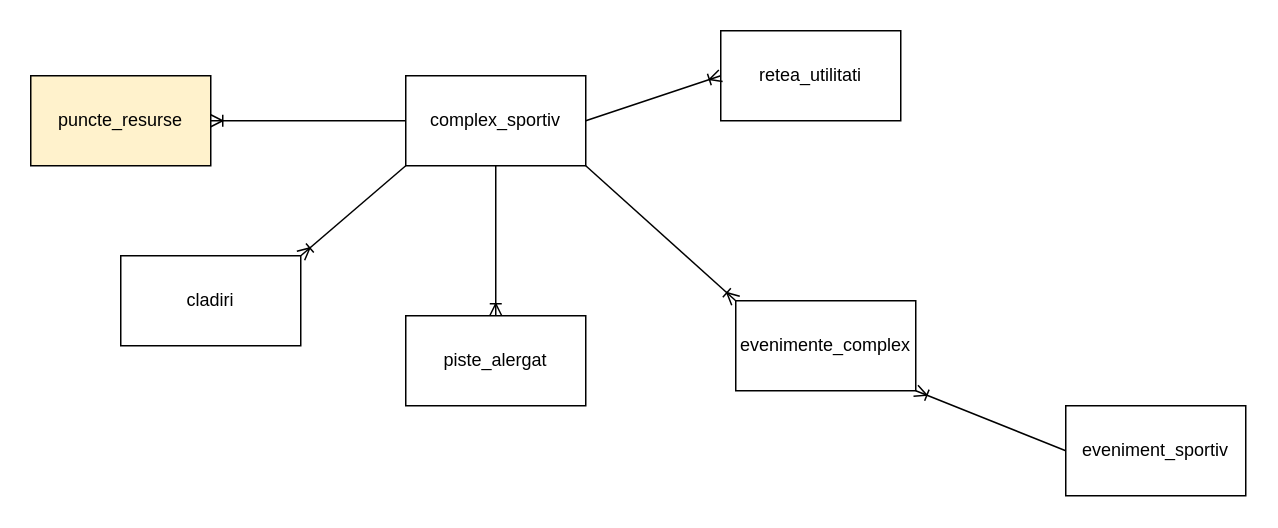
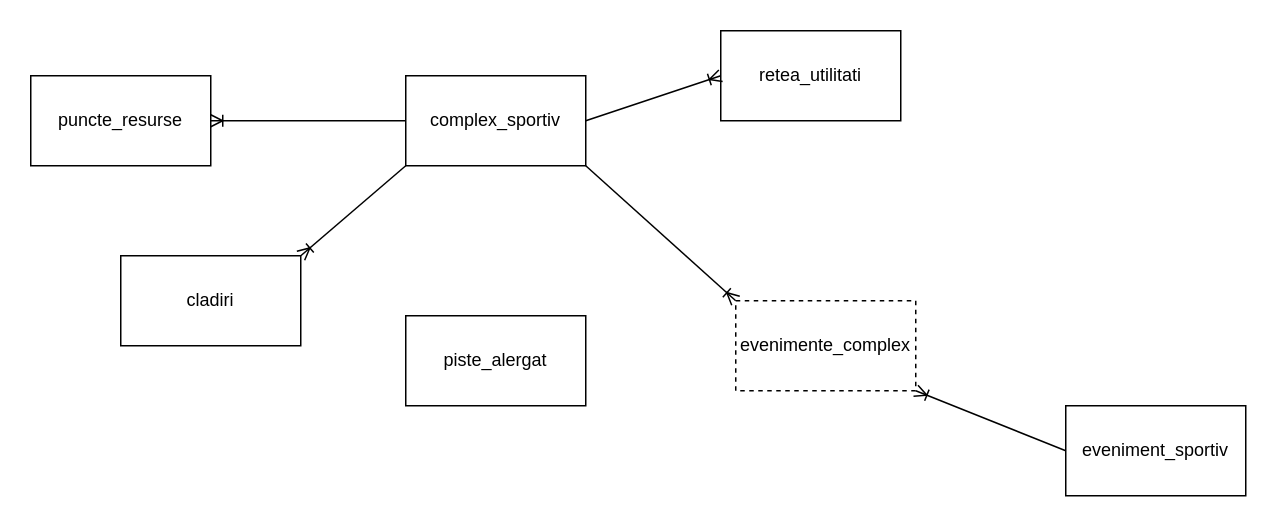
(121, 121) -> (121, 121)
(496, 241) -> none
(826, 346) -> (826, 346)
